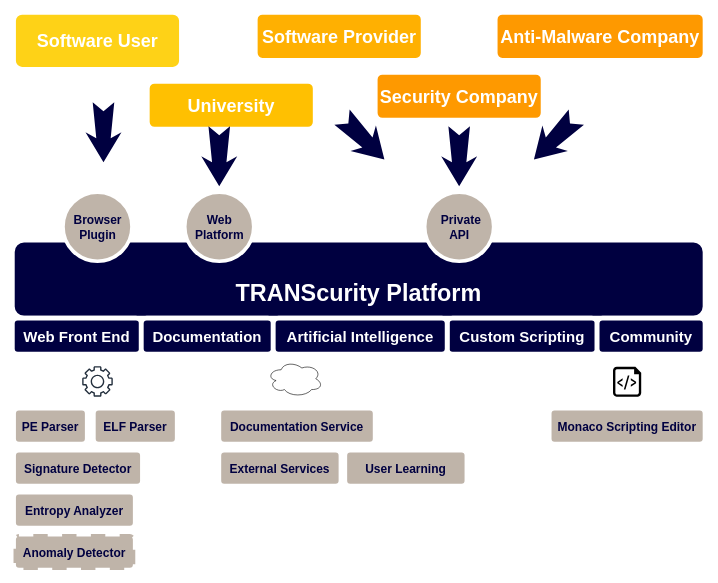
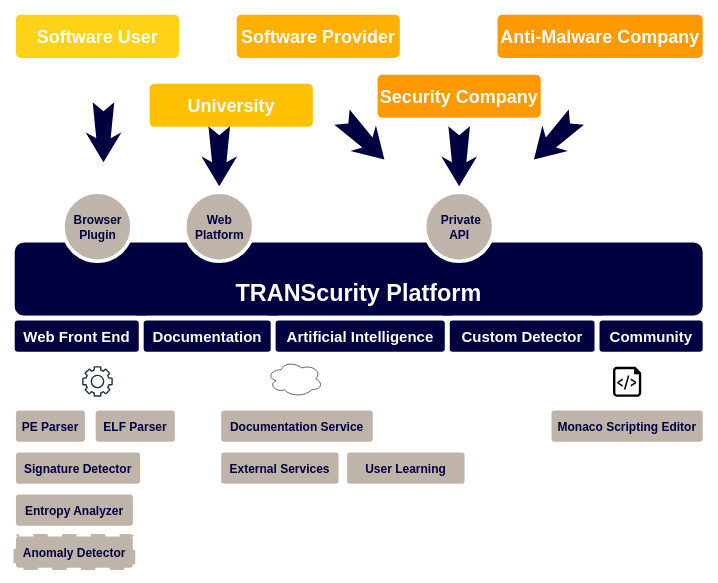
(339, 36) -> (318, 36)
(98, 41) -> (98, 36)
(522, 336) -> (522, 336)
